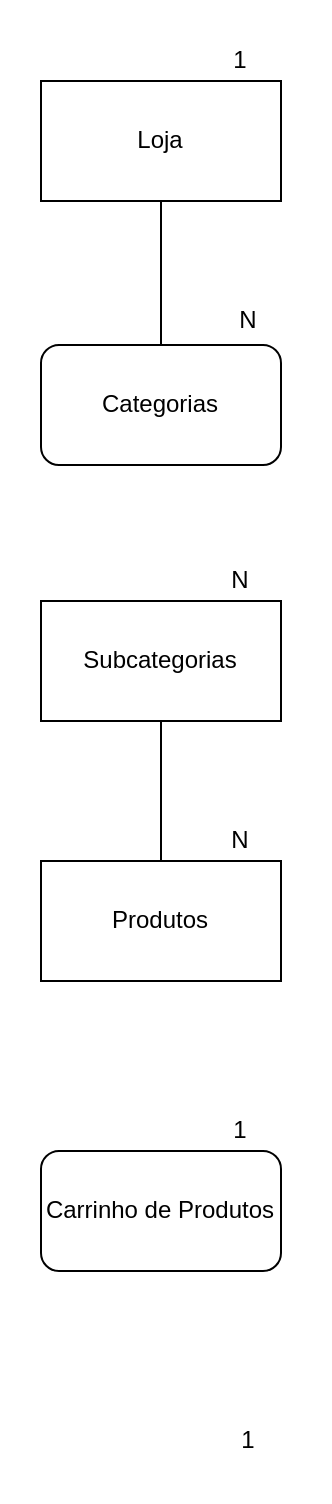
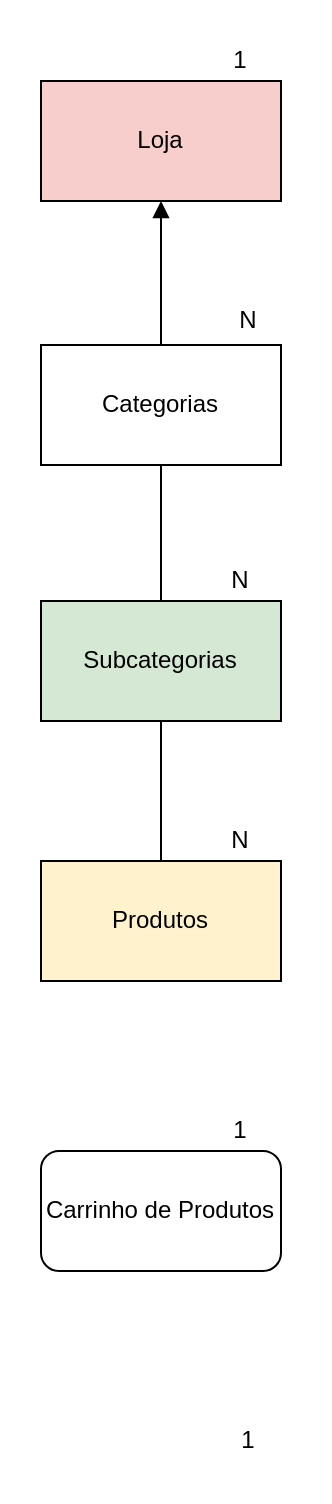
(161, 141) -> (161, 141)
(161, 211) -> (161, 218)
(161, 405) -> (161, 405)
none -> (161, 533)
(161, 661) -> (161, 661)
(161, 921) -> (161, 921)
